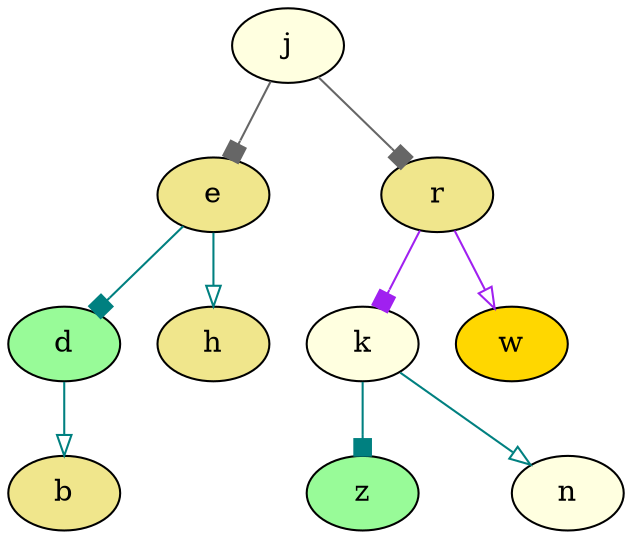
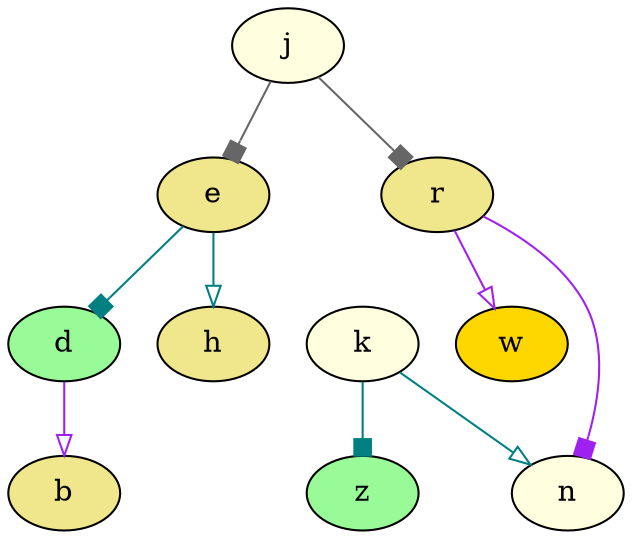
(405, 260) -> (585, 304)
(64, 408) -> (64, 408)
